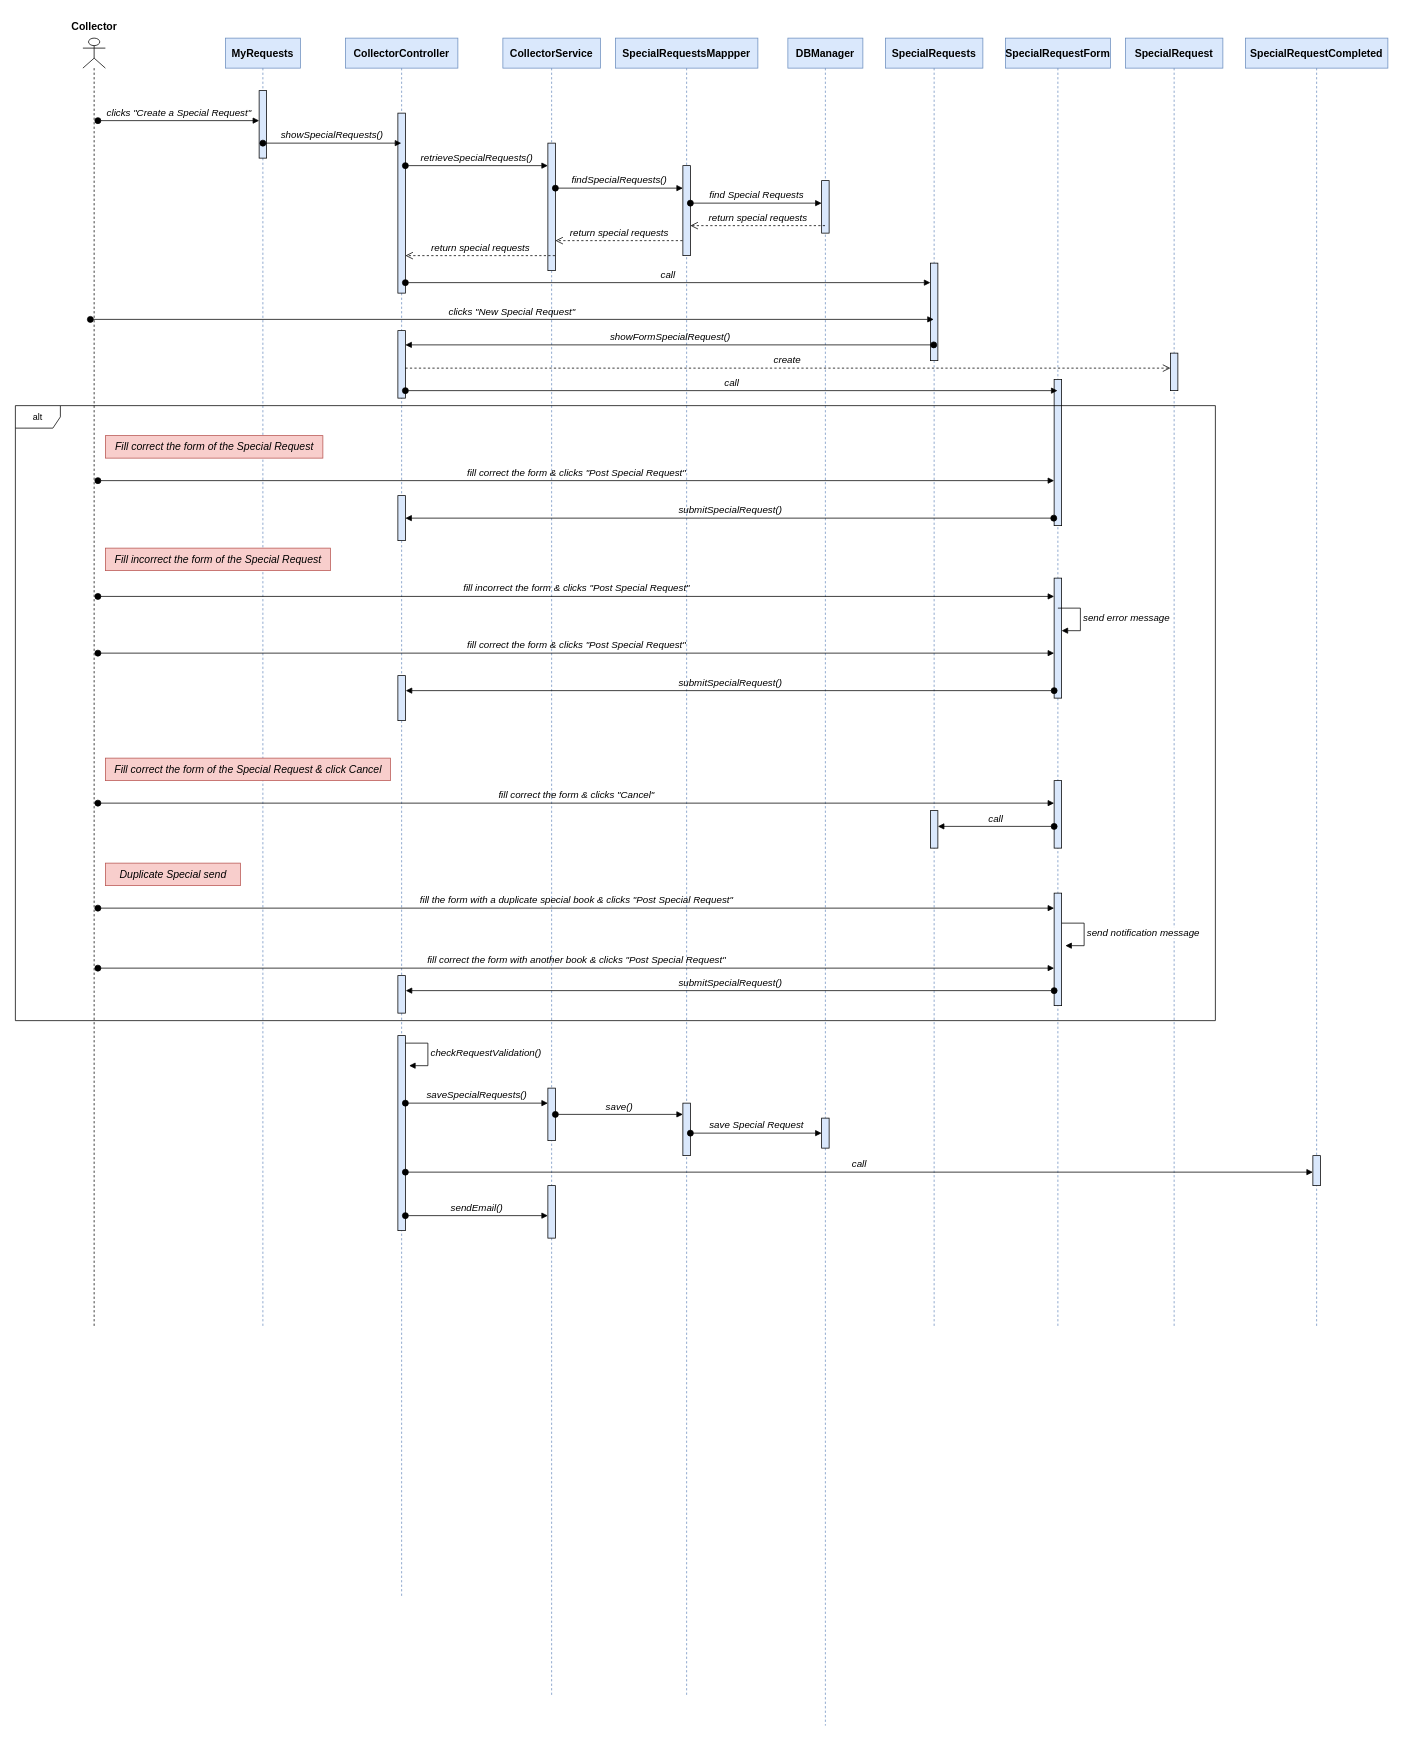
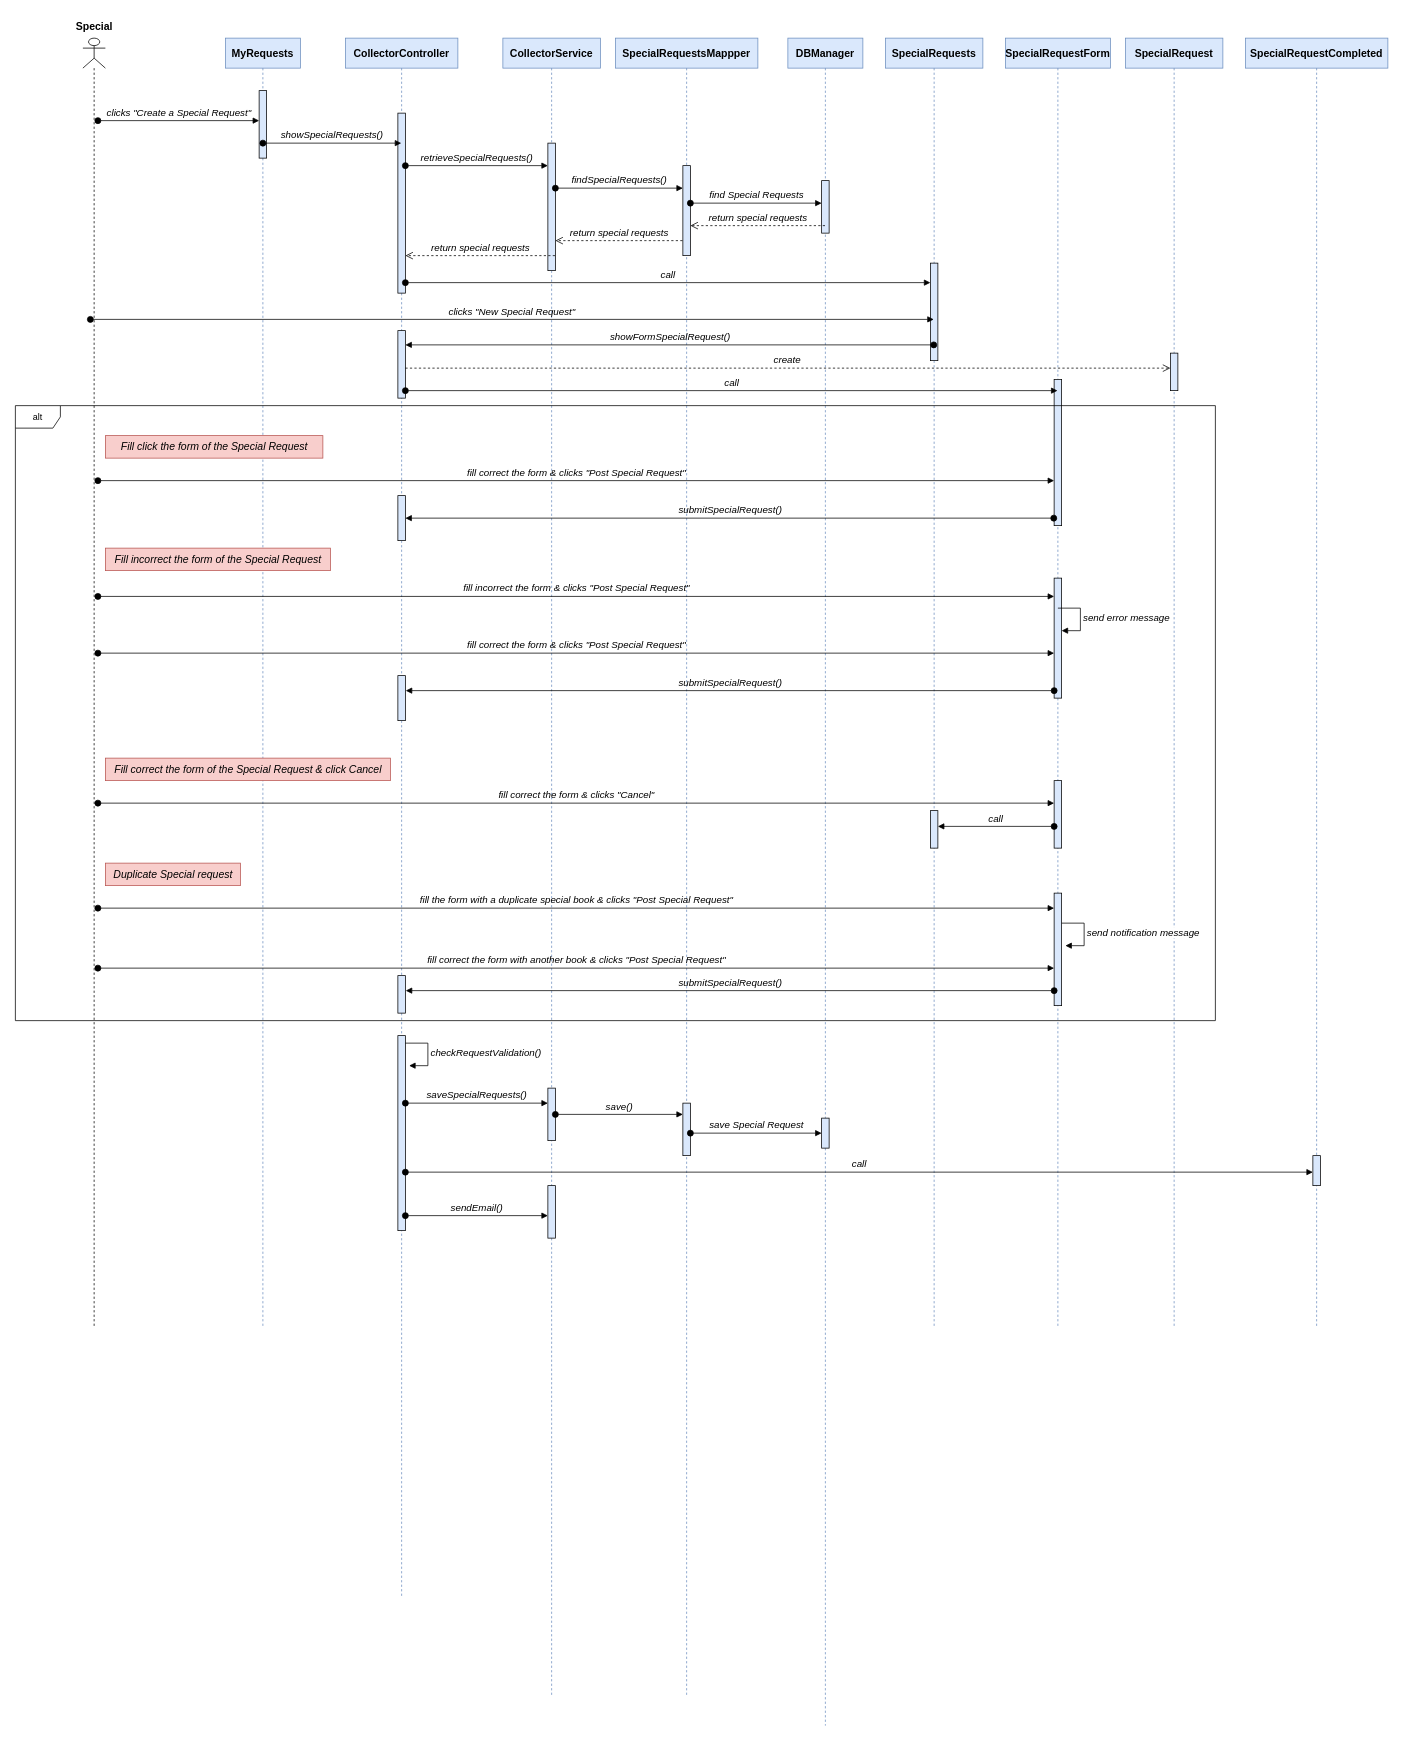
(95, 27) -> (95, 27)
(215, 447) -> (215, 447)
(173, 874) -> (173, 874)
